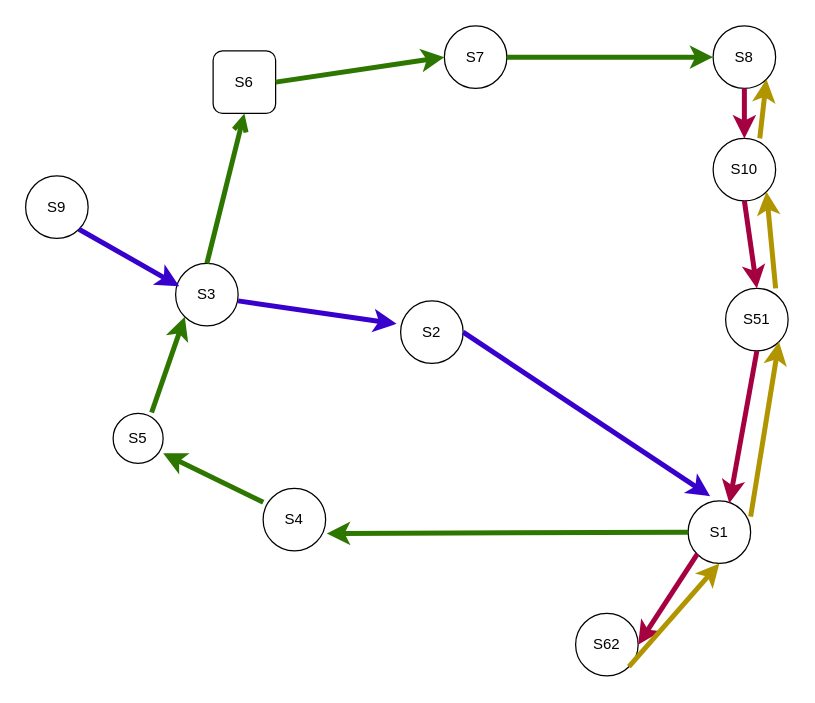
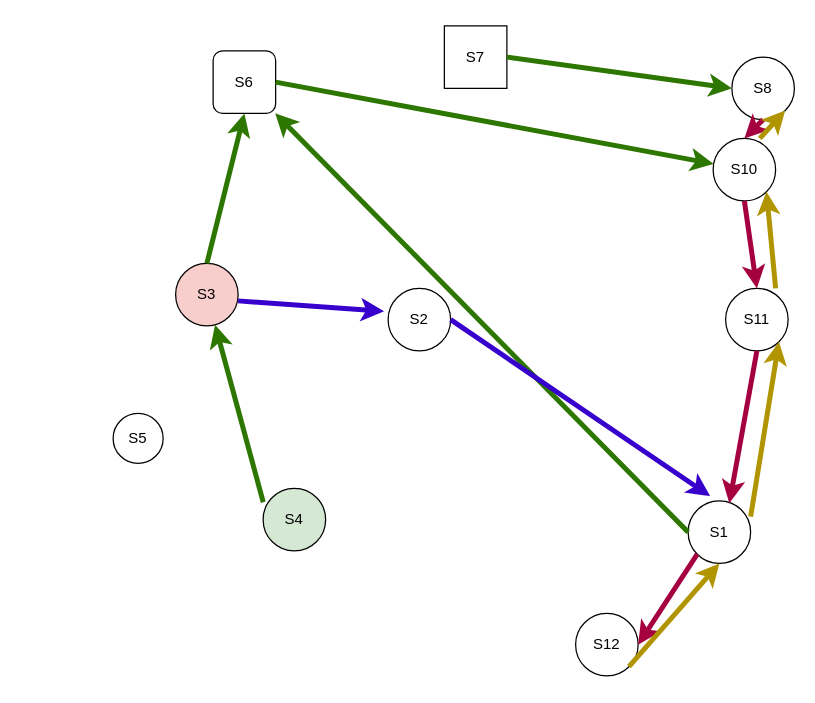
(476, 57) -> (476, 57)
(744, 57) -> (763, 88)
(352, 71) -> (487, 121)
(240, 130) -> (240, 131)
(57, 207) -> none
(123, 254) -> none
(207, 294) -> (207, 294)
(757, 319) -> (757, 319)
(432, 332) -> (419, 319)
(166, 371) -> none
(220, 481) -> (241, 420)
(294, 519) -> (294, 519)
(515, 533) -> (409, 248)
(607, 644) -> (607, 644)
